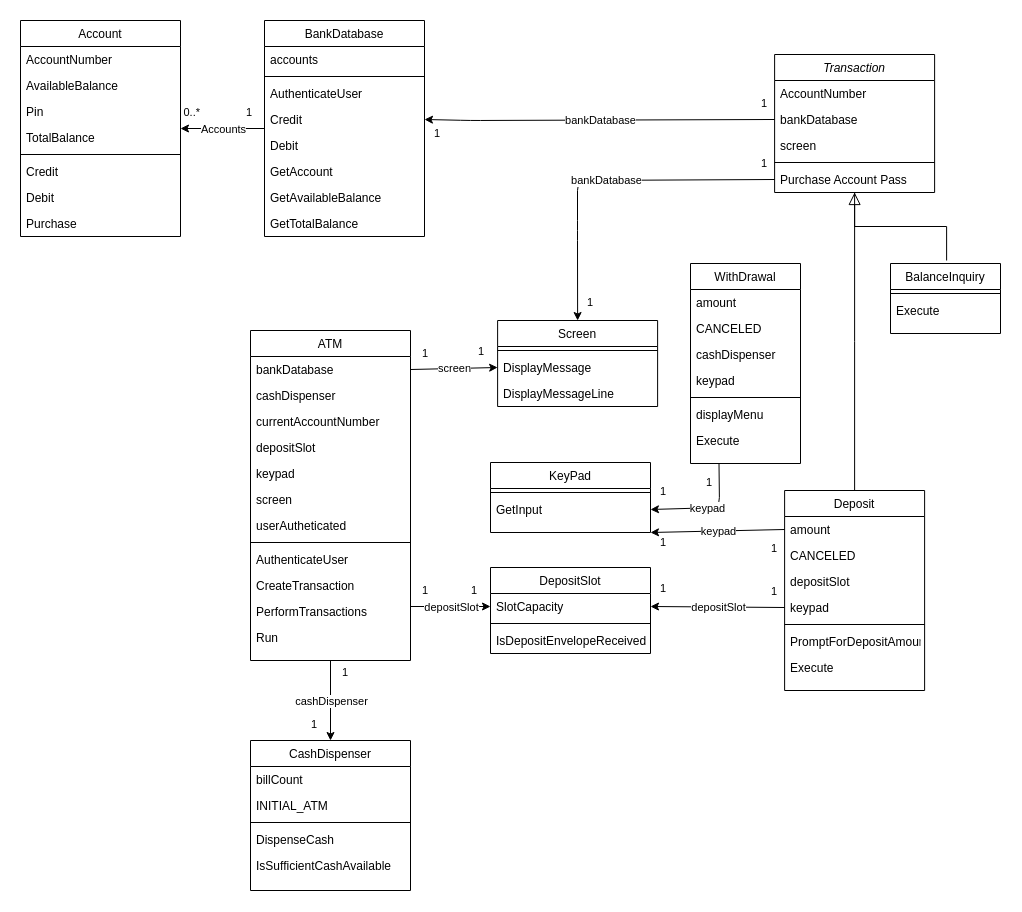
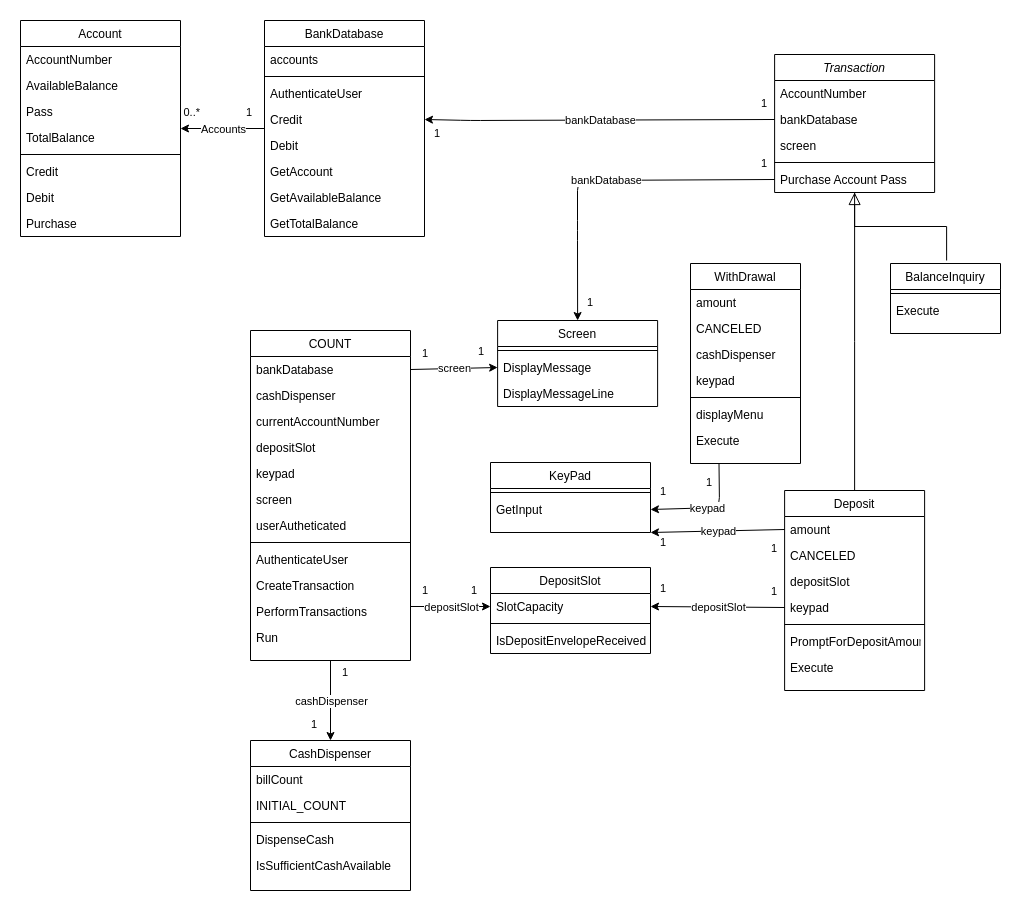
(35, 112) -> (39, 112)
(330, 344) -> (330, 344)
(293, 806) -> (300, 806)
